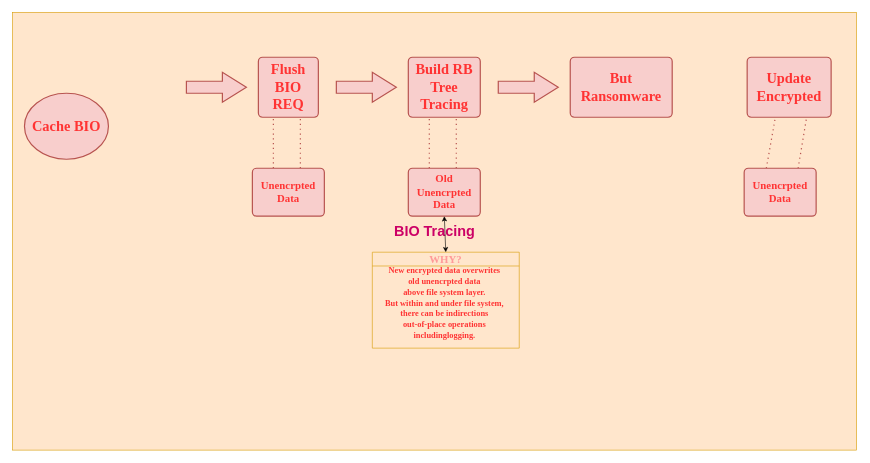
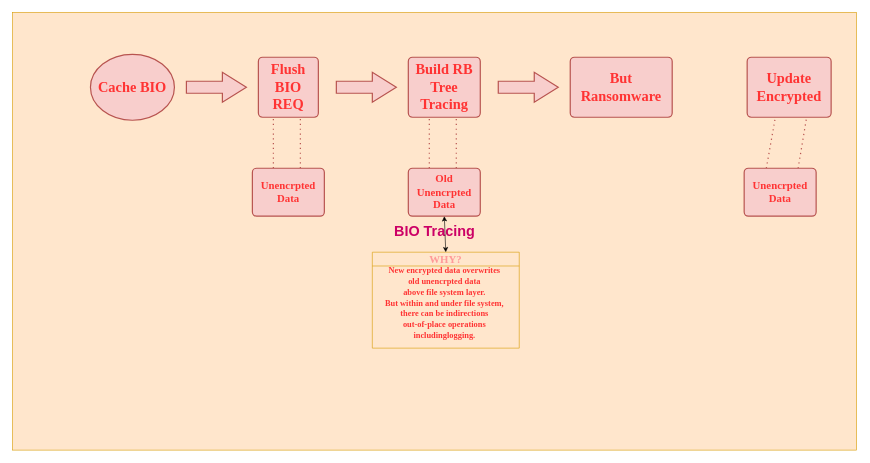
(66, 126) -> (132, 87)
